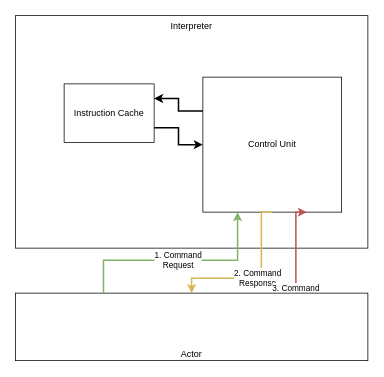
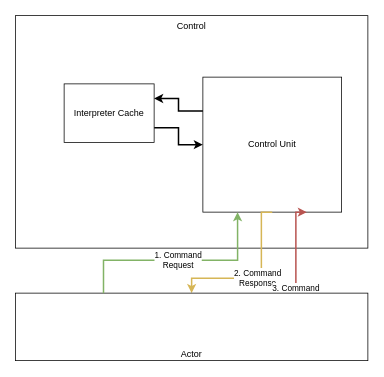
(192, 26) -> (192, 26)
(109, 113) -> (109, 113)
